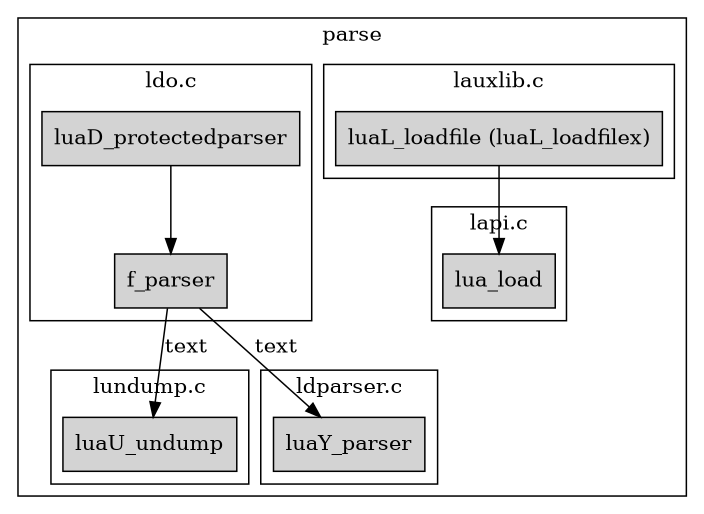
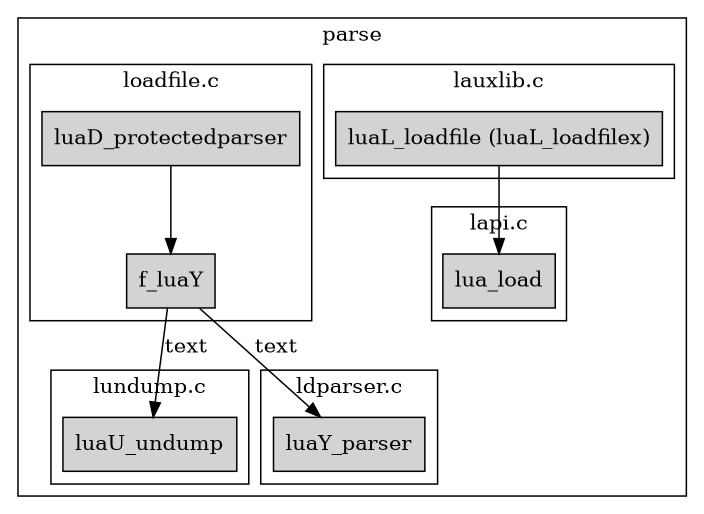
(171, 82) -> (171, 82)
(171, 281) -> (171, 281)
